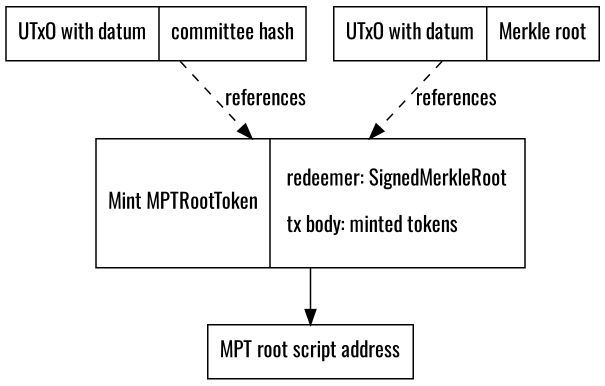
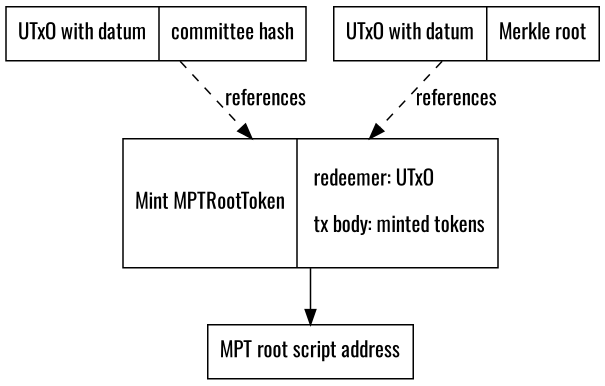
(398, 179) -> (374, 179)
